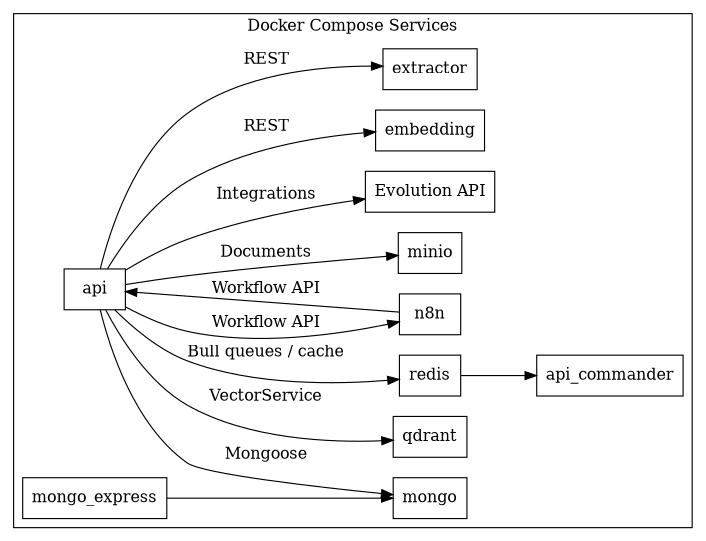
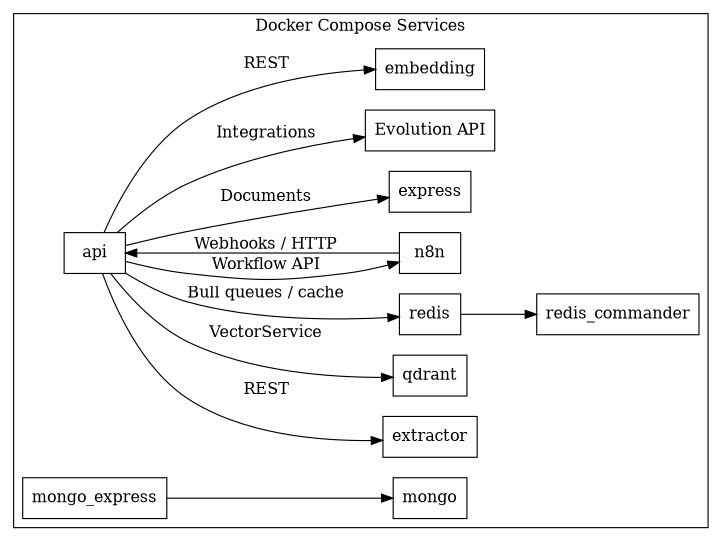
(430, 253) -> (430, 192)
(266, 289) -> (266, 245)
(610, 376) -> (618, 314)
(195, 466) -> none
